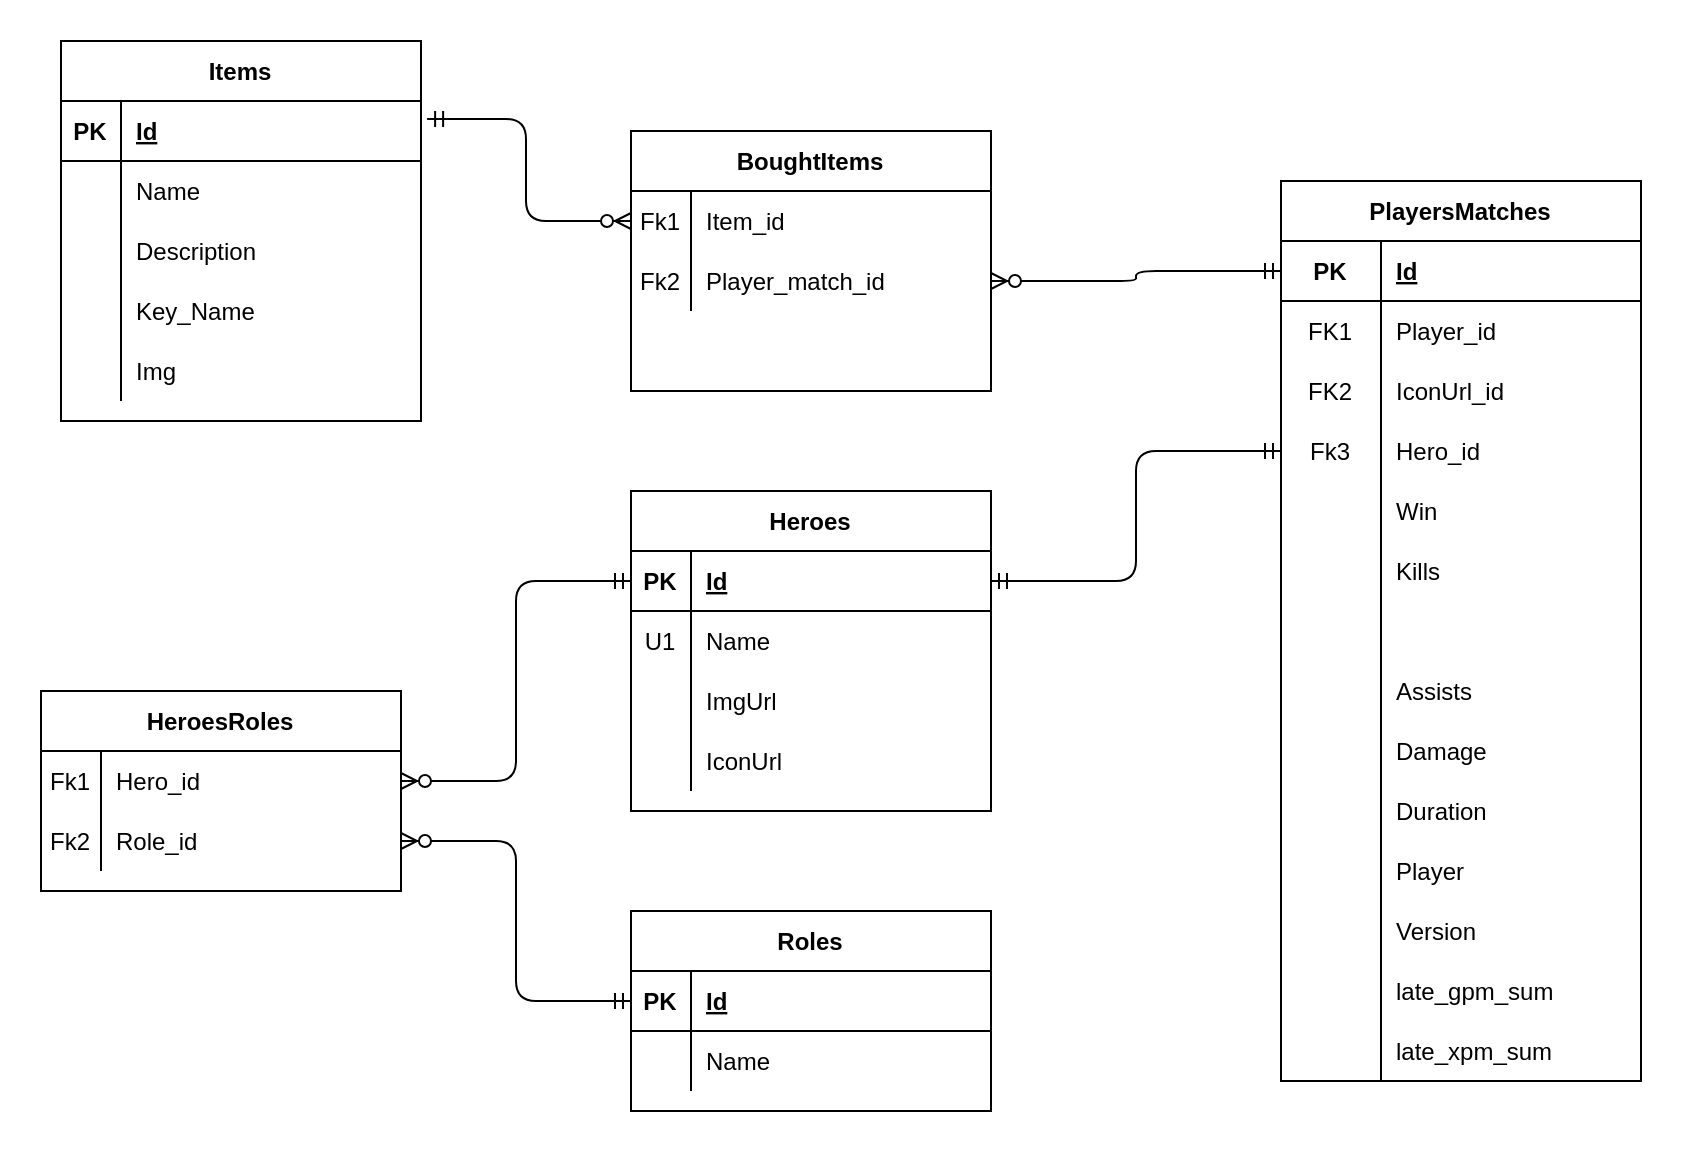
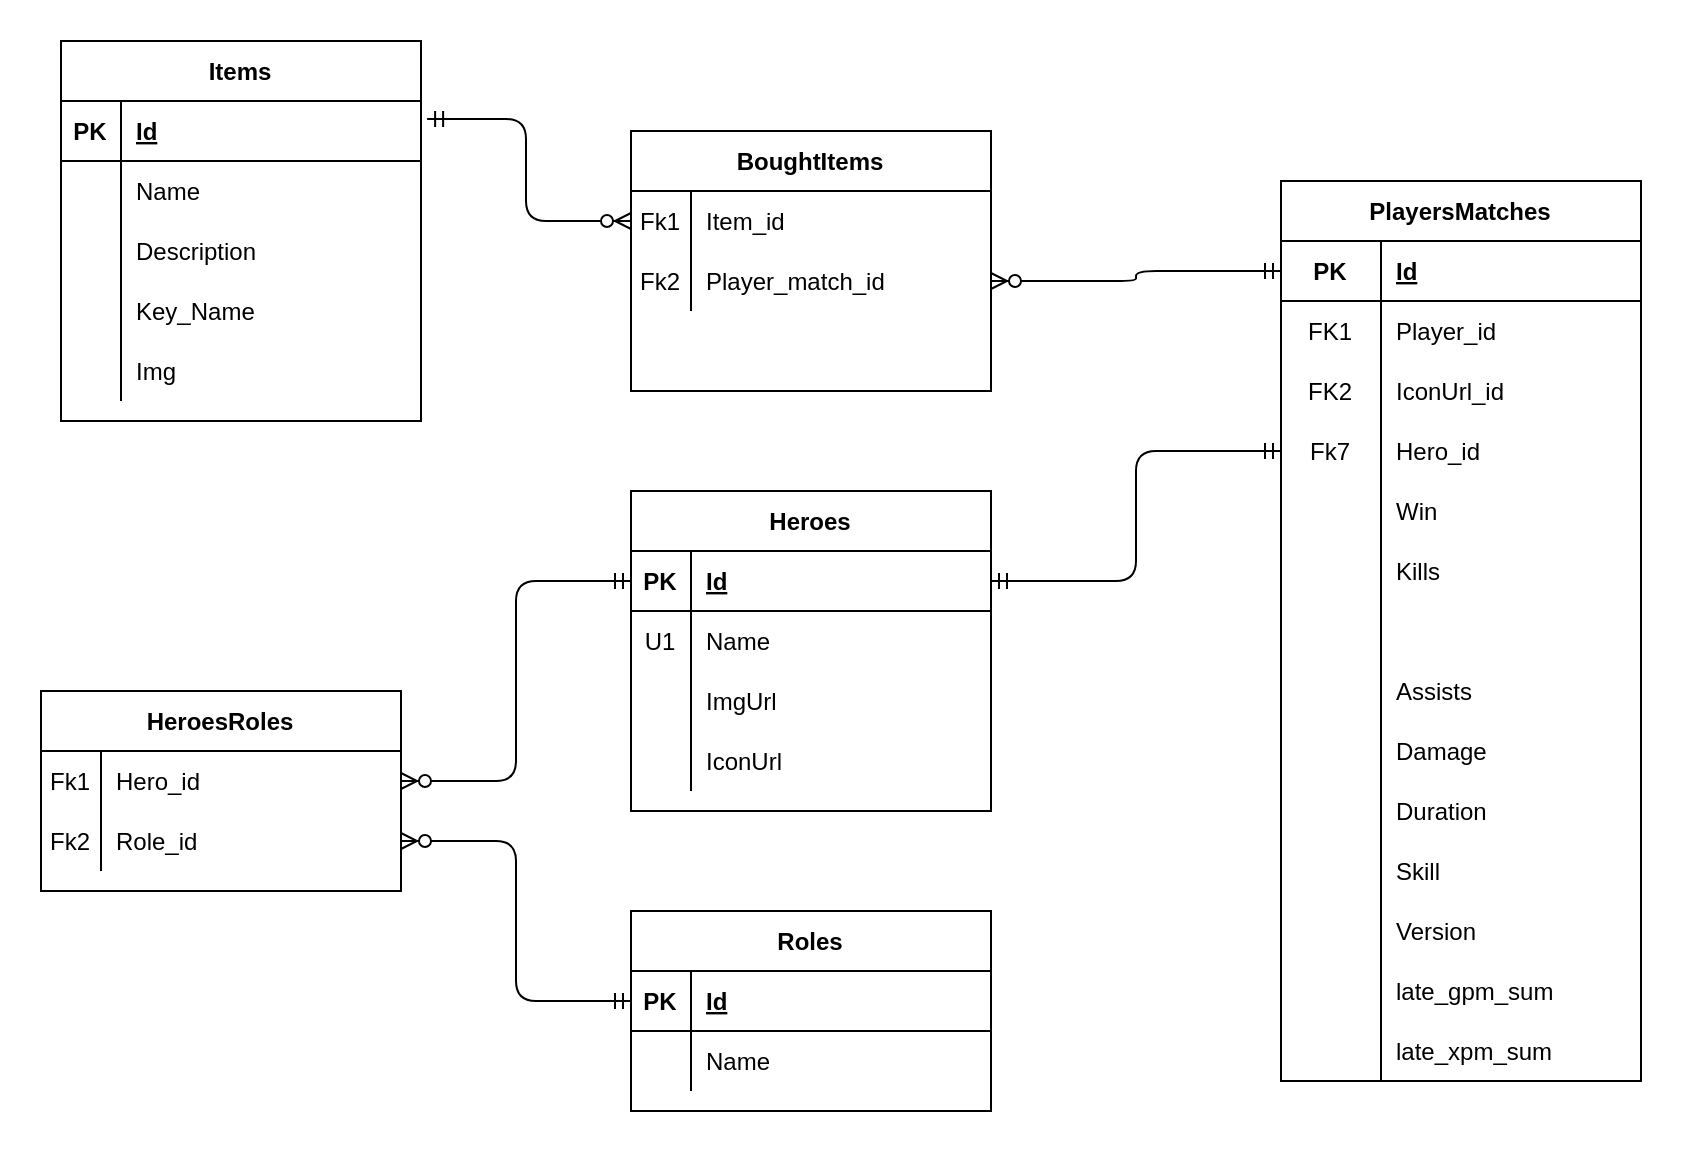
(1330, 452) -> (1330, 452)
(1433, 872) -> (1420, 872)
